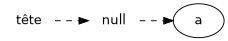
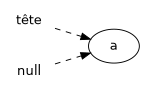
(67, 21) -> (68, 32)
